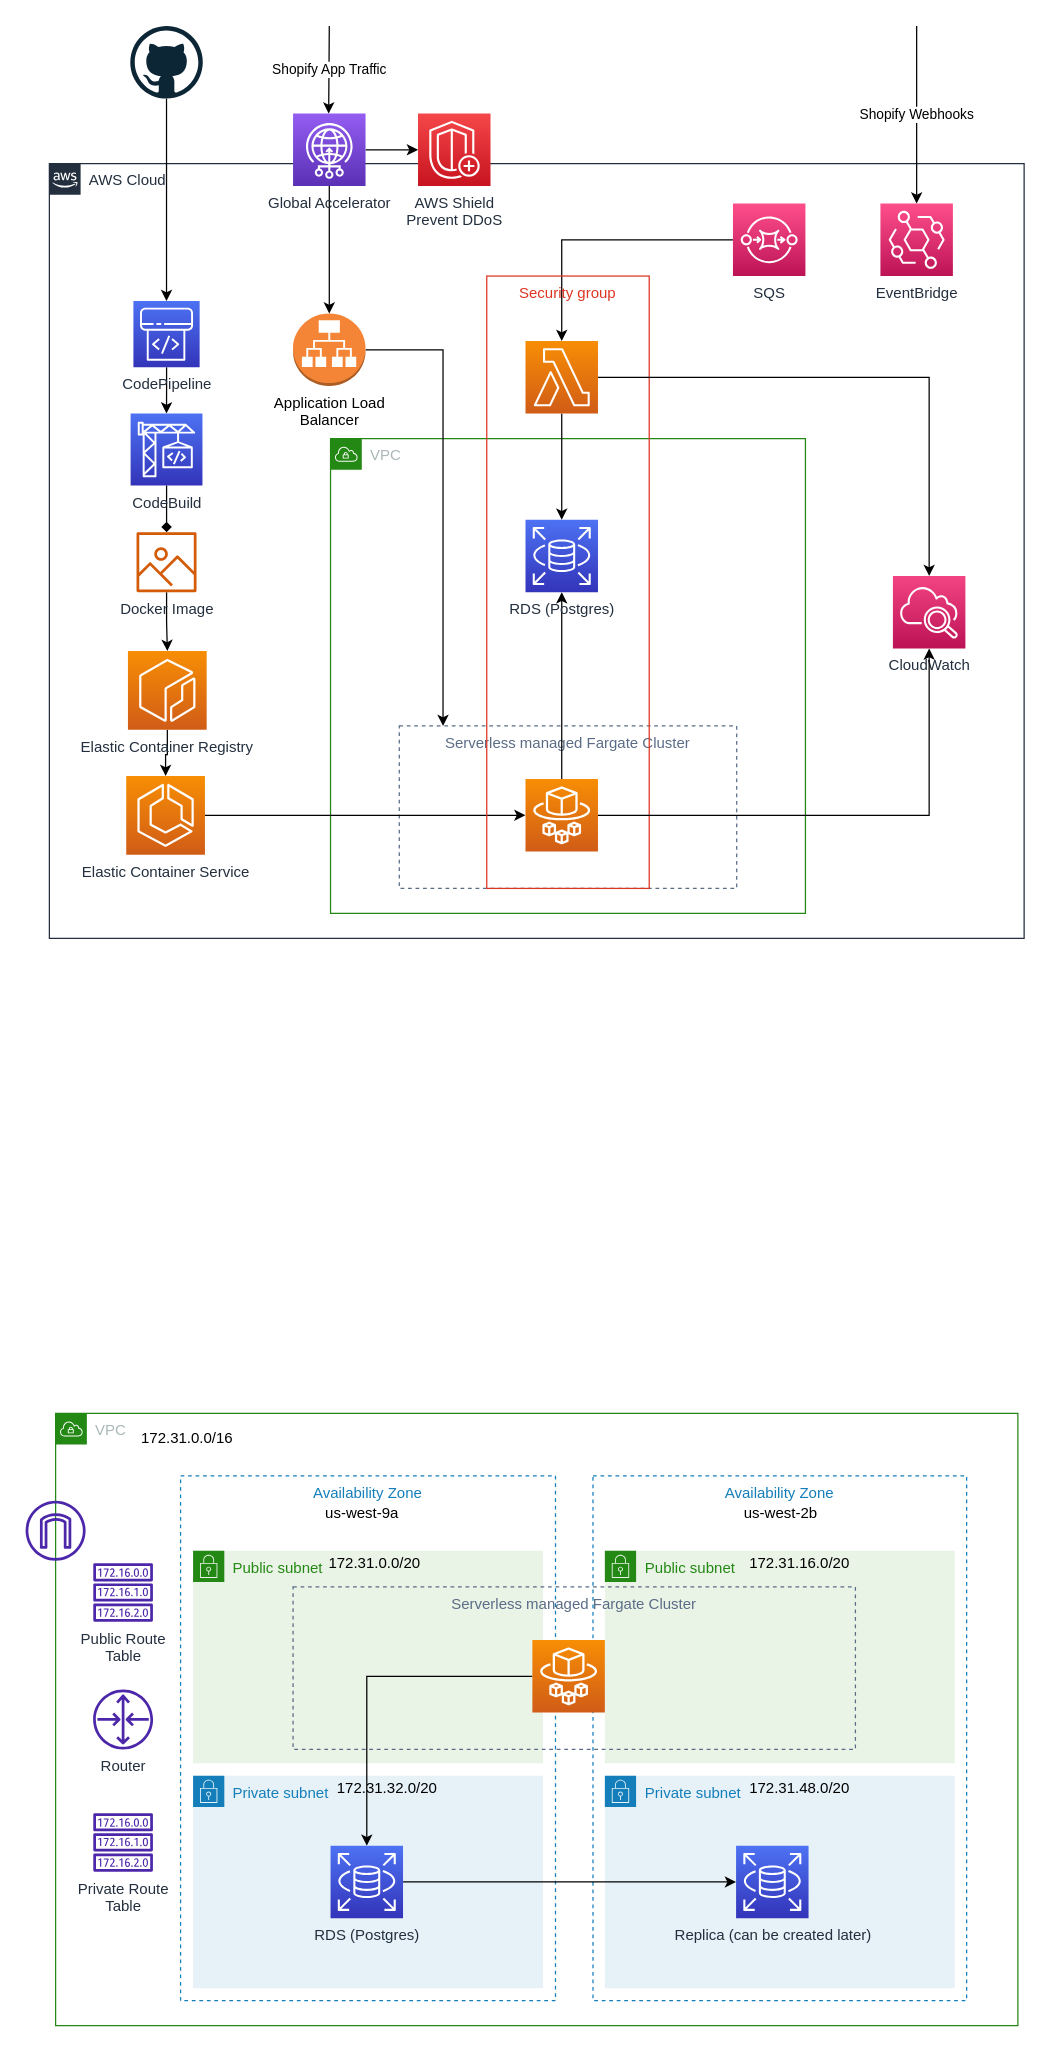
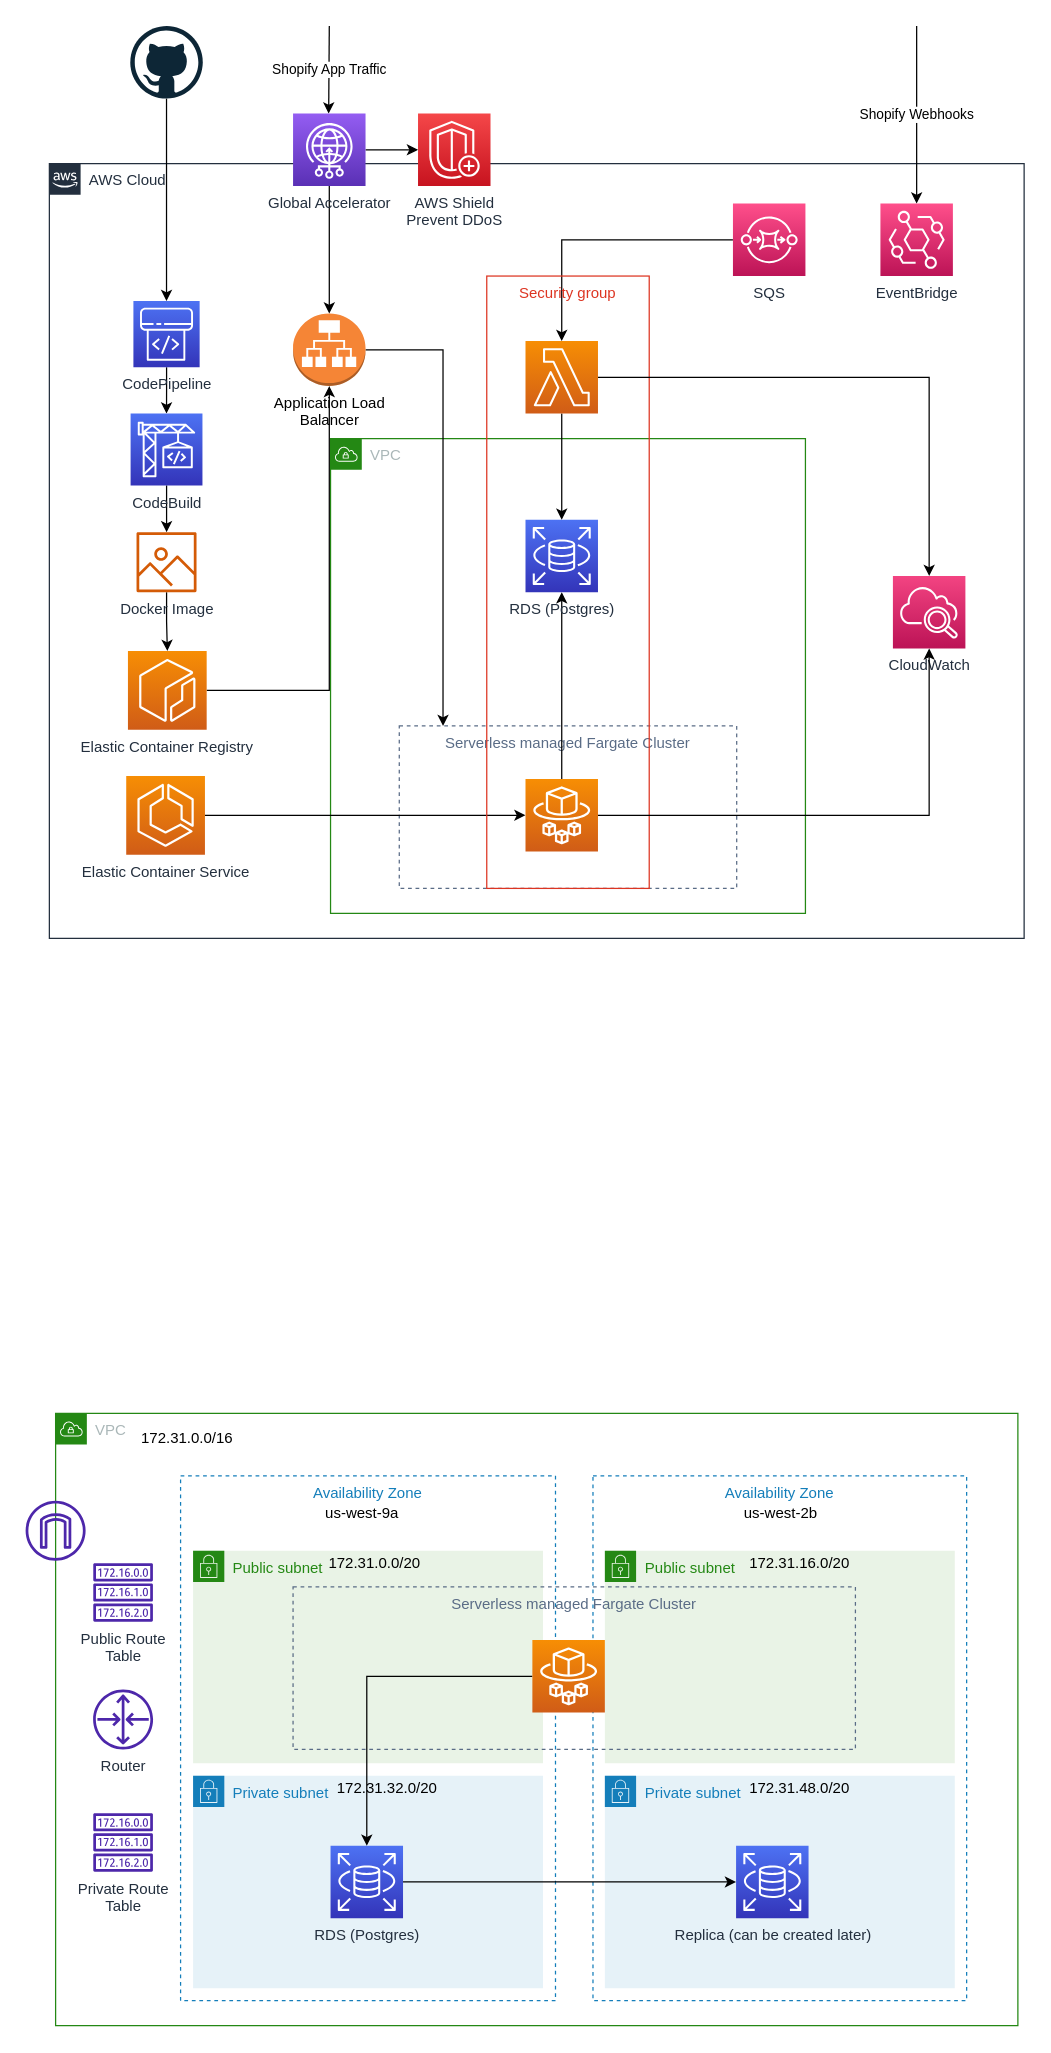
(167, 521) -> (167, 522)
(167, 747) -> (329, 603)
